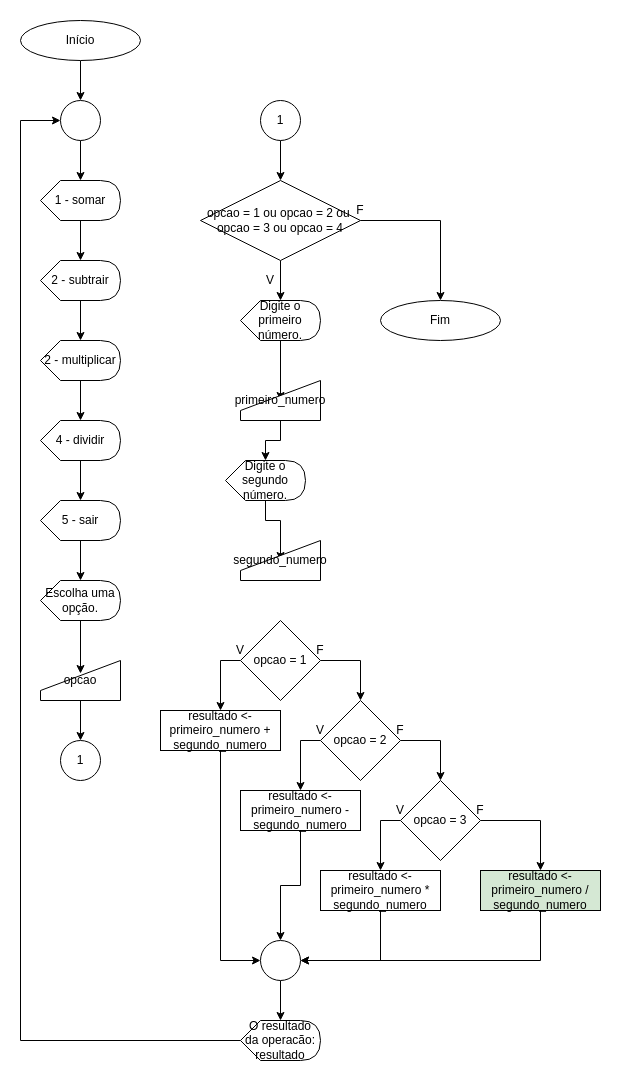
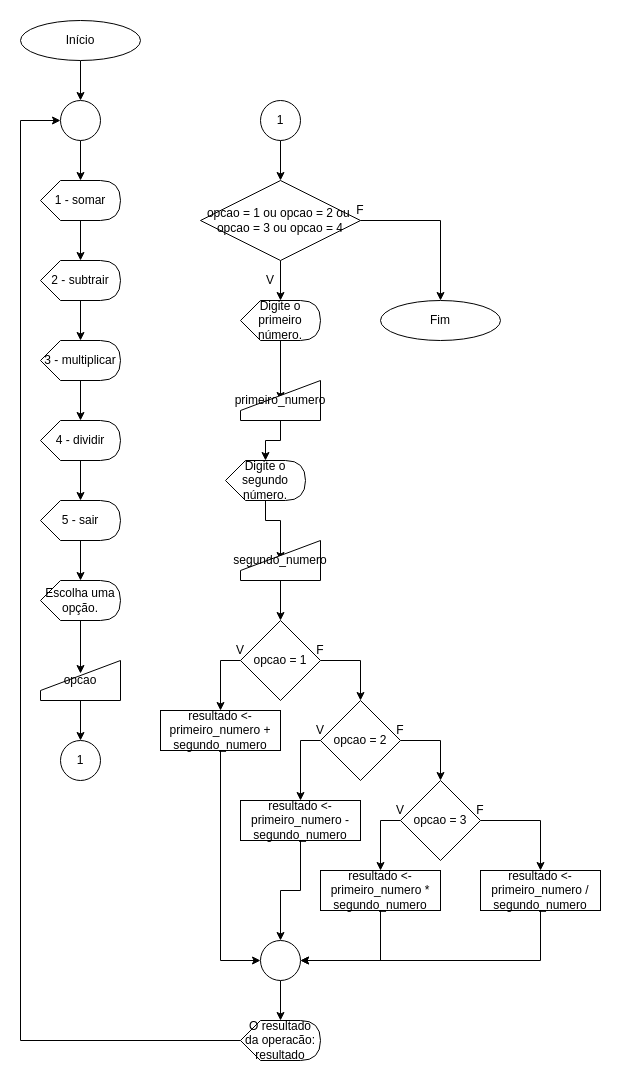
(81, 361) -> (81, 361)
none -> (281, 597)
(301, 811) -> (301, 821)
(541, 891) -> (541, 891)
